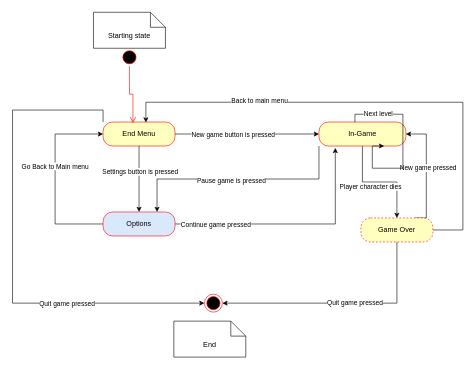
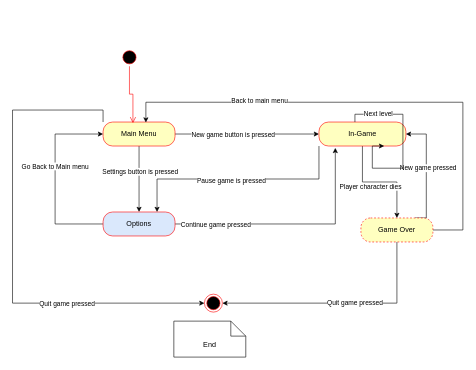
(129, 30) -> none
(139, 134) -> (139, 134)
